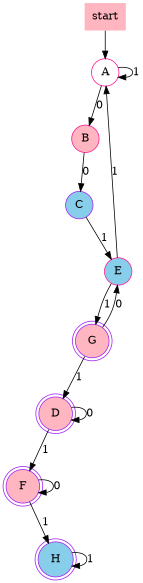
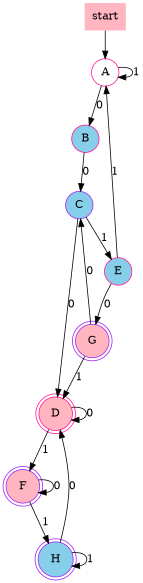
(85, 139) -> (85, 139)
none -> (68, 304)
(108, 305) -> (108, 305)
(112, 311) -> (86, 275)
(56, 414) -> (56, 414)
none -> (69, 490)
